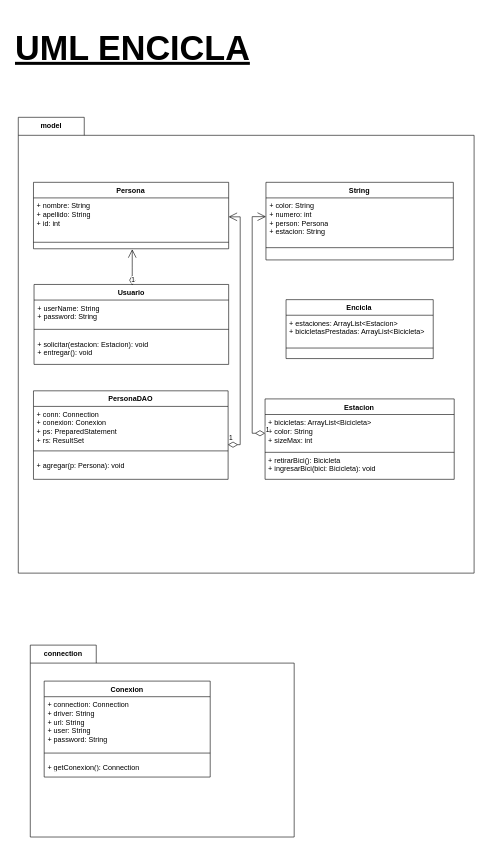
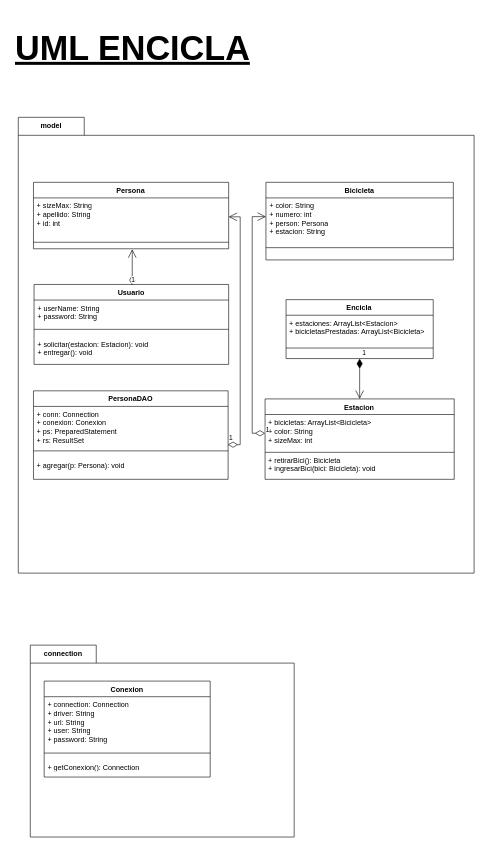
(360, 191) -> (360, 191)
(67, 215) -> (67, 215)
none -> (360, 382)
